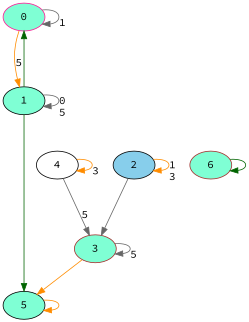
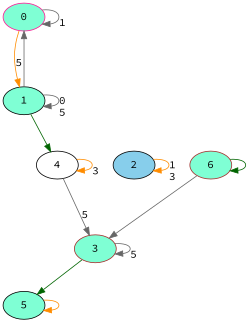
(24, 63) -> (24, 63)
(24, 199) -> (39, 130)
(116, 203) -> (156, 205)
(63, 275) -> (63, 275)
